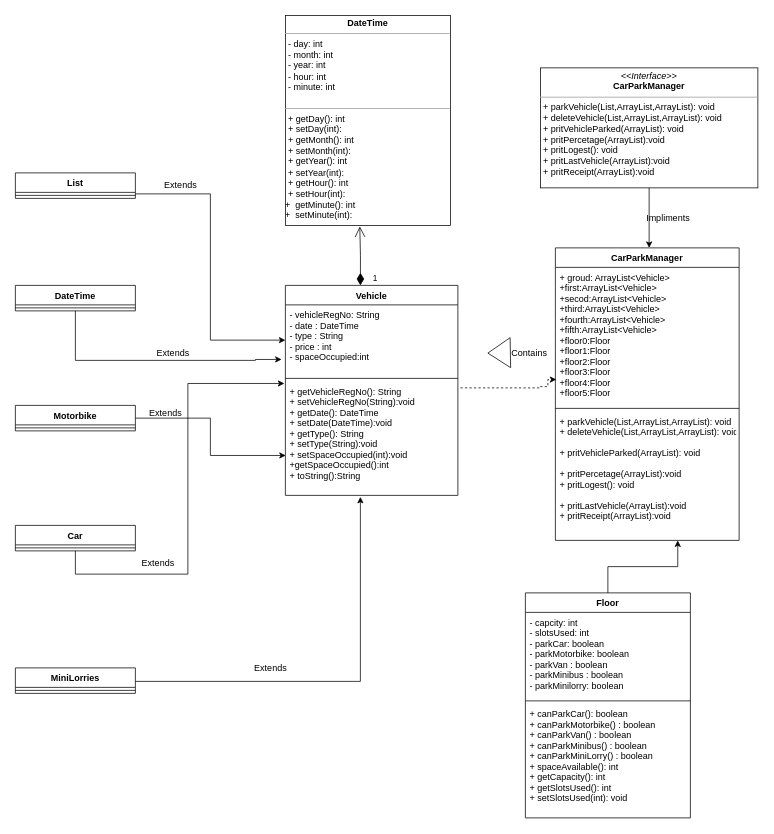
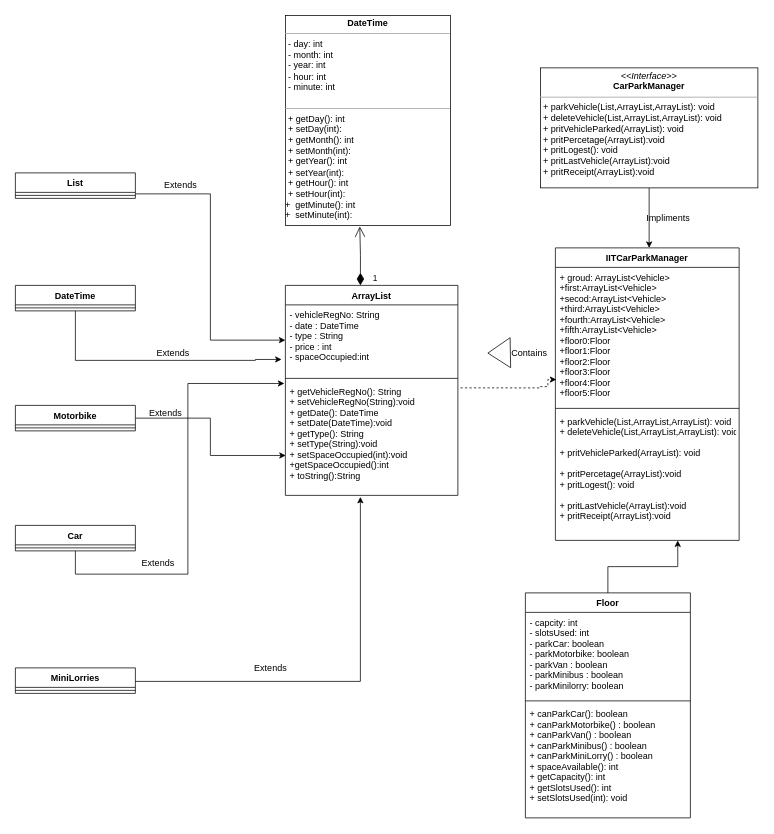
(647, 258) -> (647, 258)
(371, 296) -> (371, 296)
